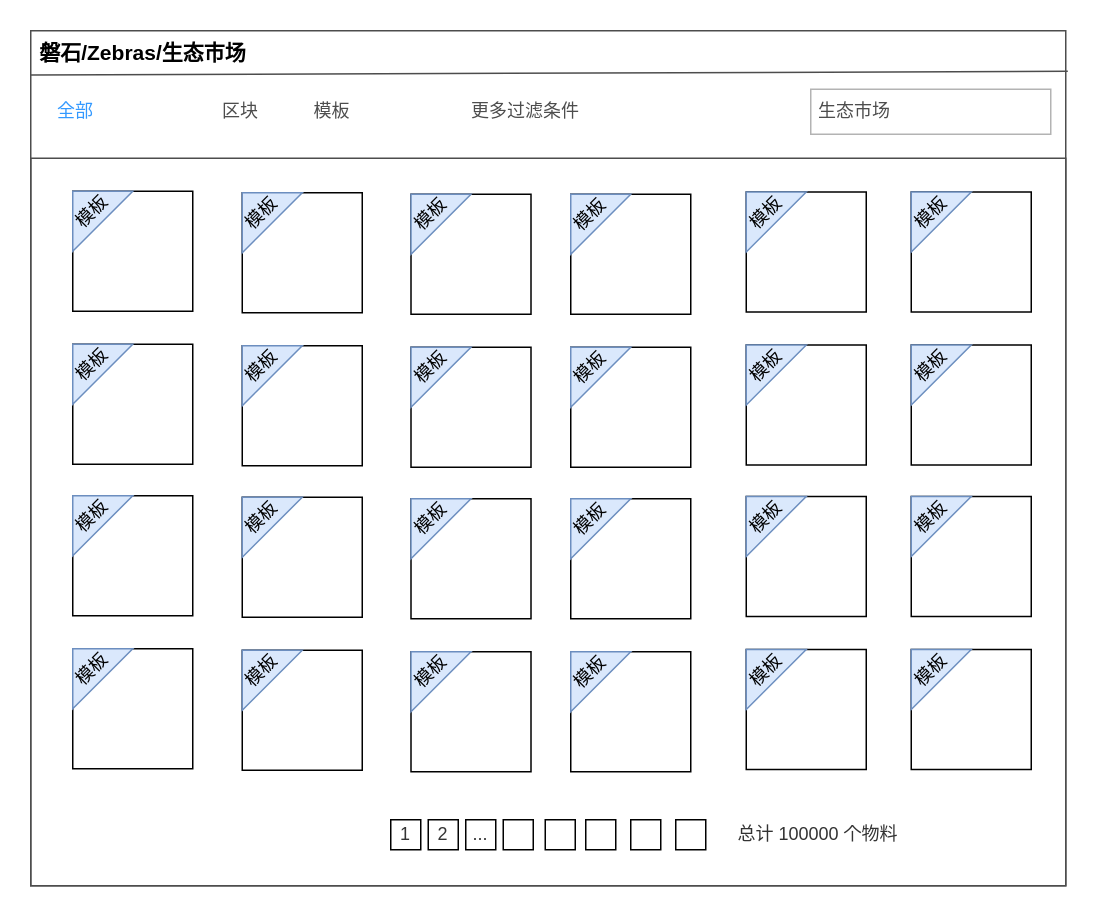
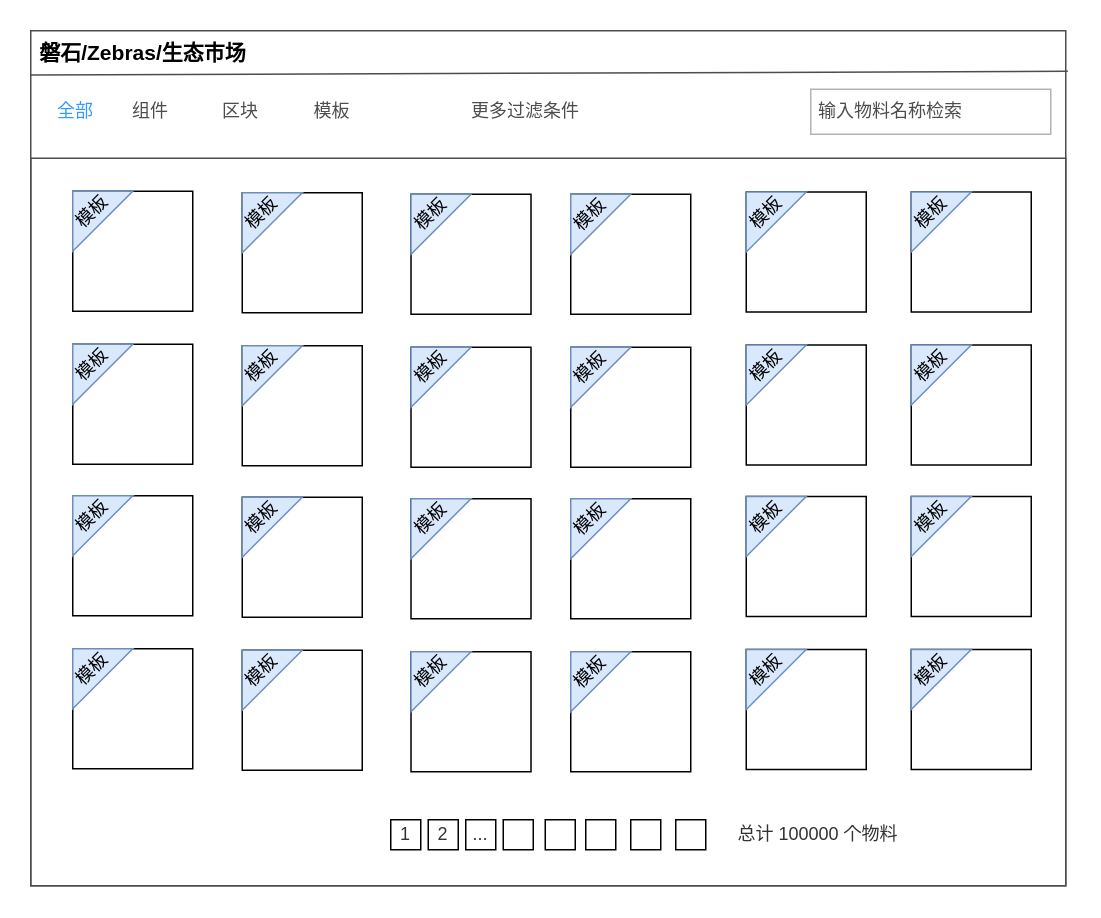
none -> (151, 112)
(850, 112) -> (886, 112)
